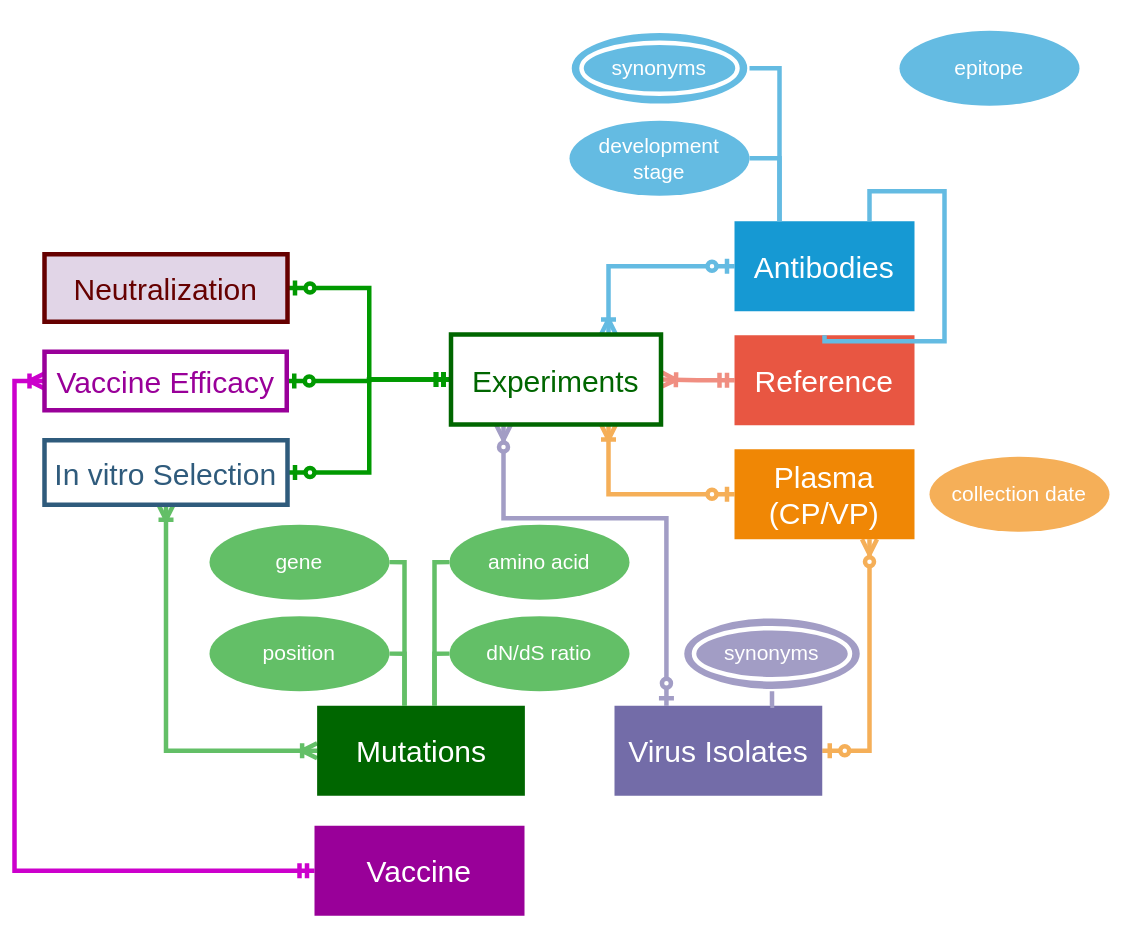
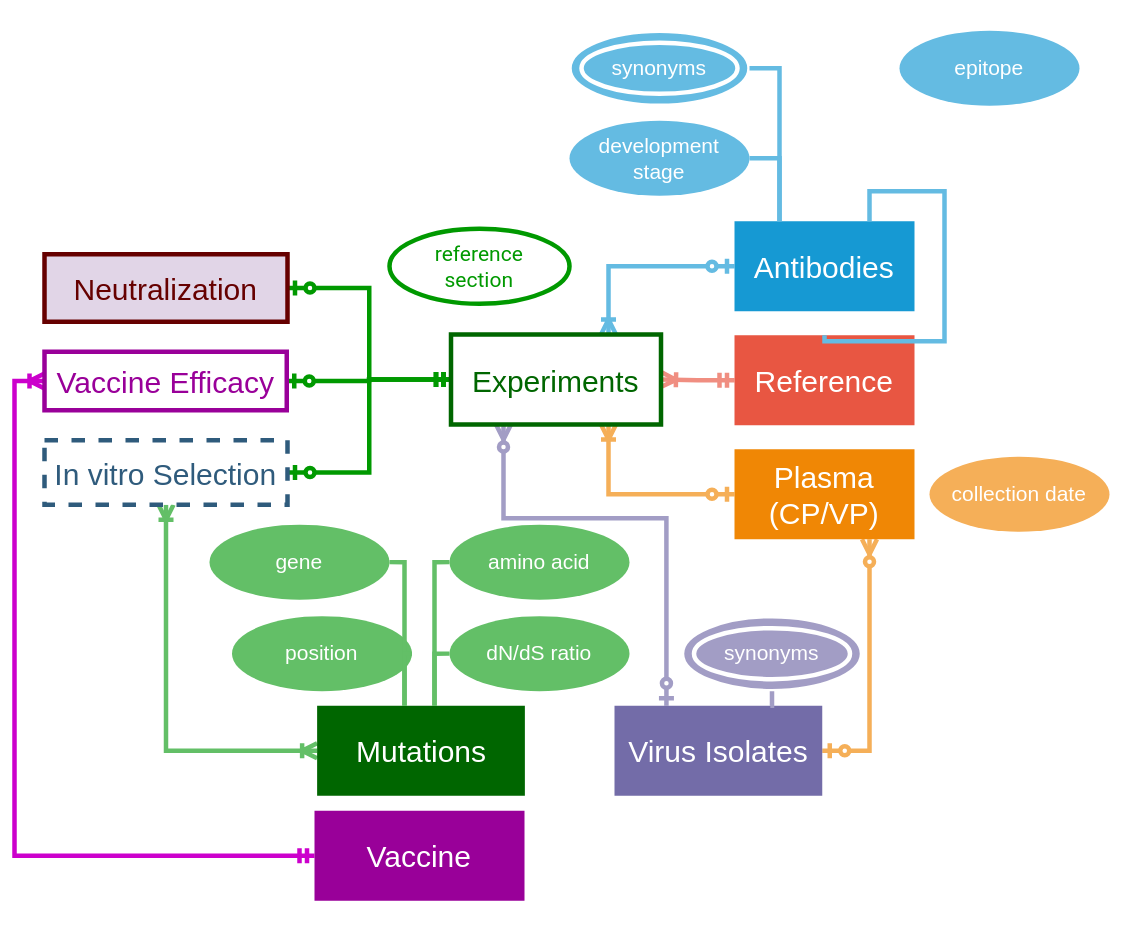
none -> (479, 266)
(166, 473) -> (166, 473)
(299, 654) -> (322, 654)
(419, 871) -> (419, 856)
